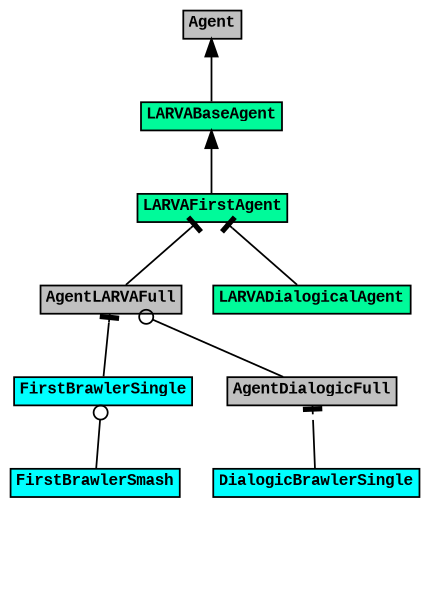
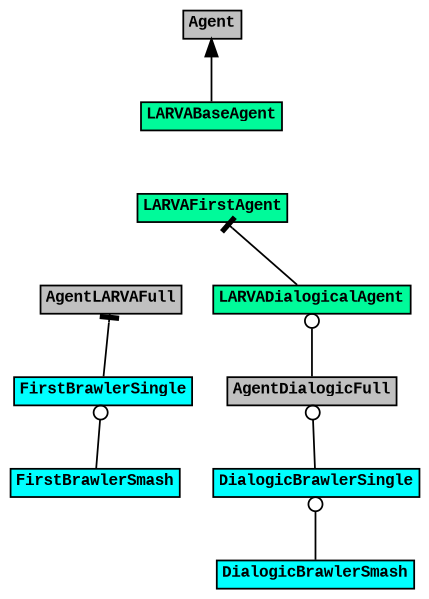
(212, 171) -> none
(158, 256) -> none
(218, 348) -> (312, 352)
(314, 444) -> (314, 444)
none -> (315, 575)
